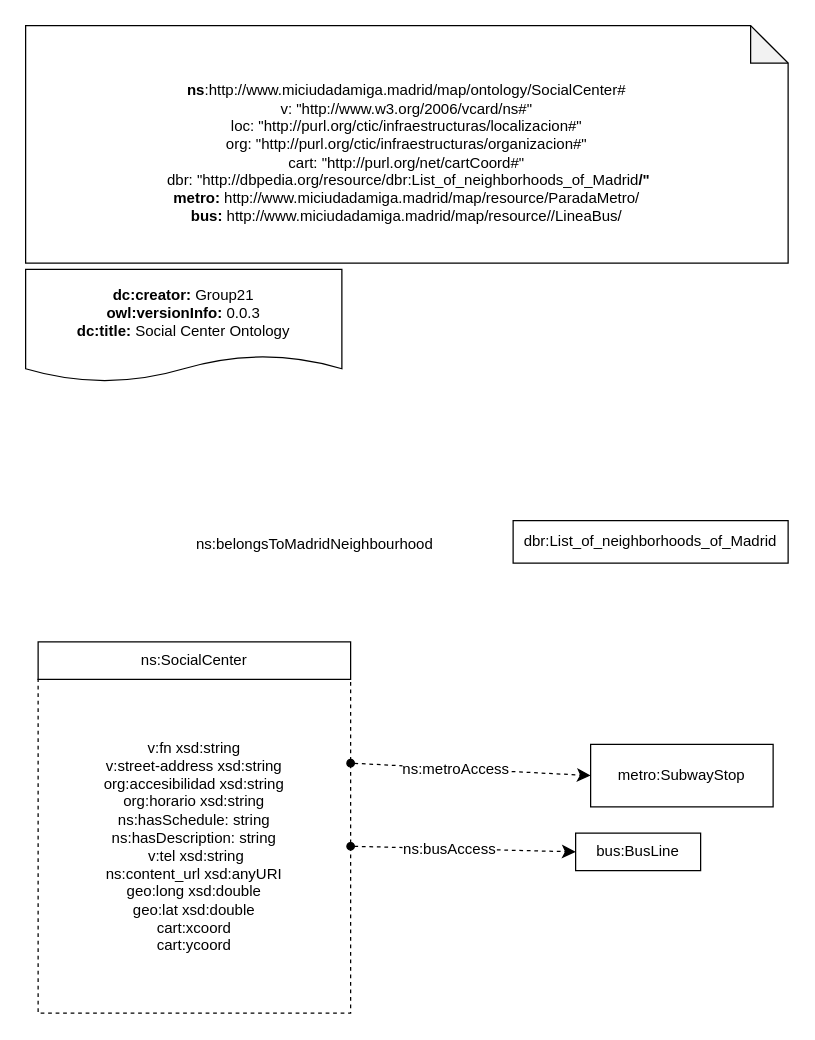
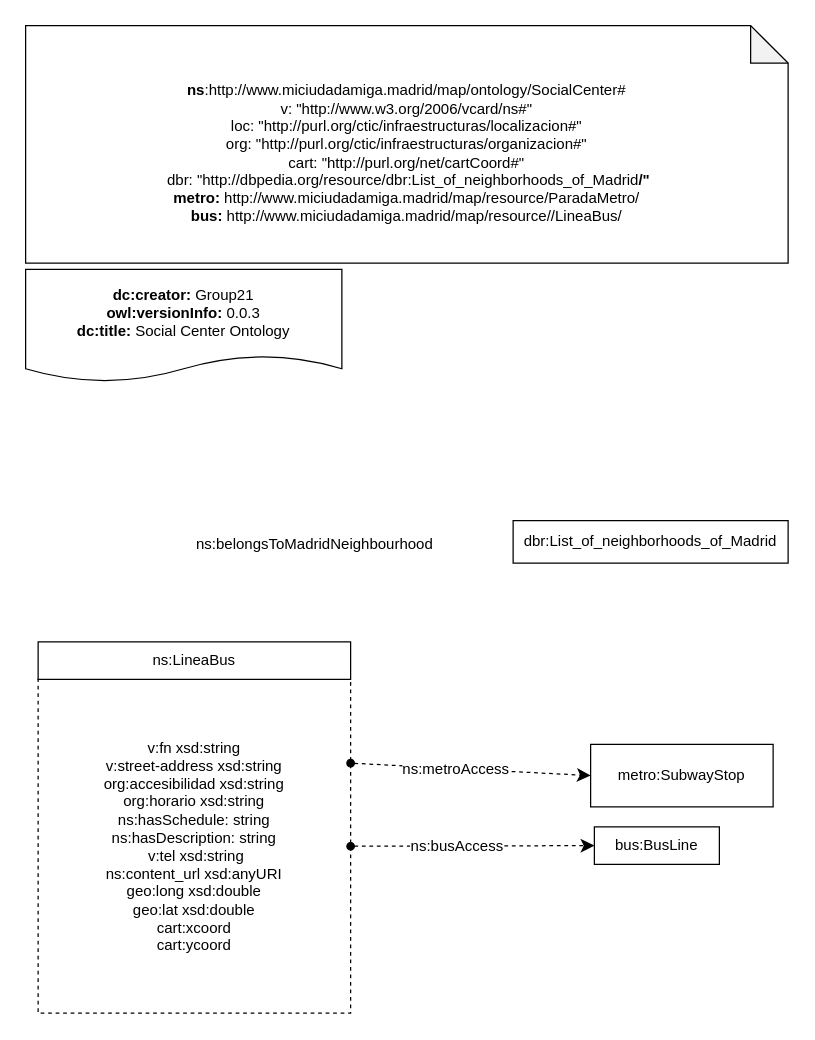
(194, 661) -> (194, 661)
(638, 852) -> (657, 846)
